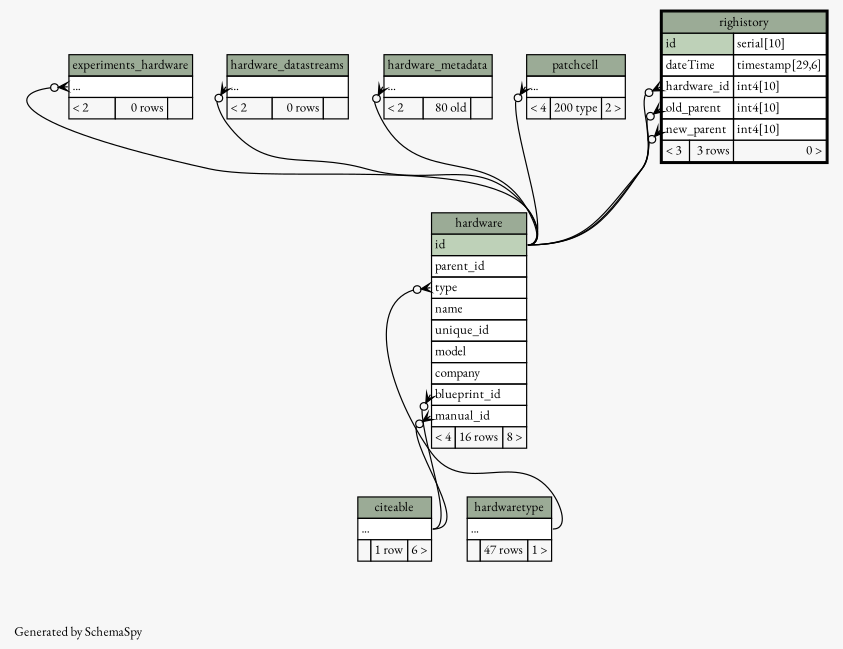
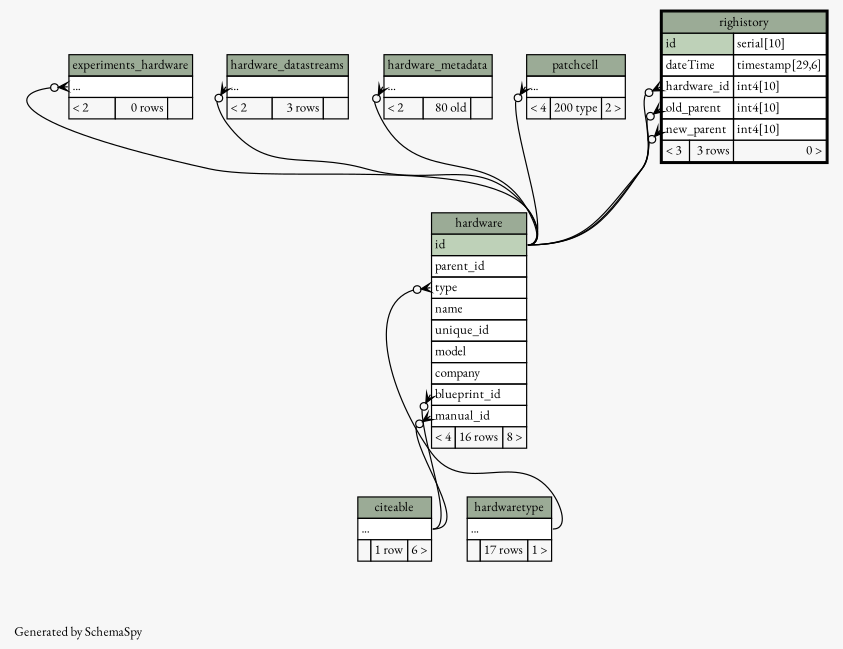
(303, 108) -> (303, 108)
(504, 550) -> (504, 550)
